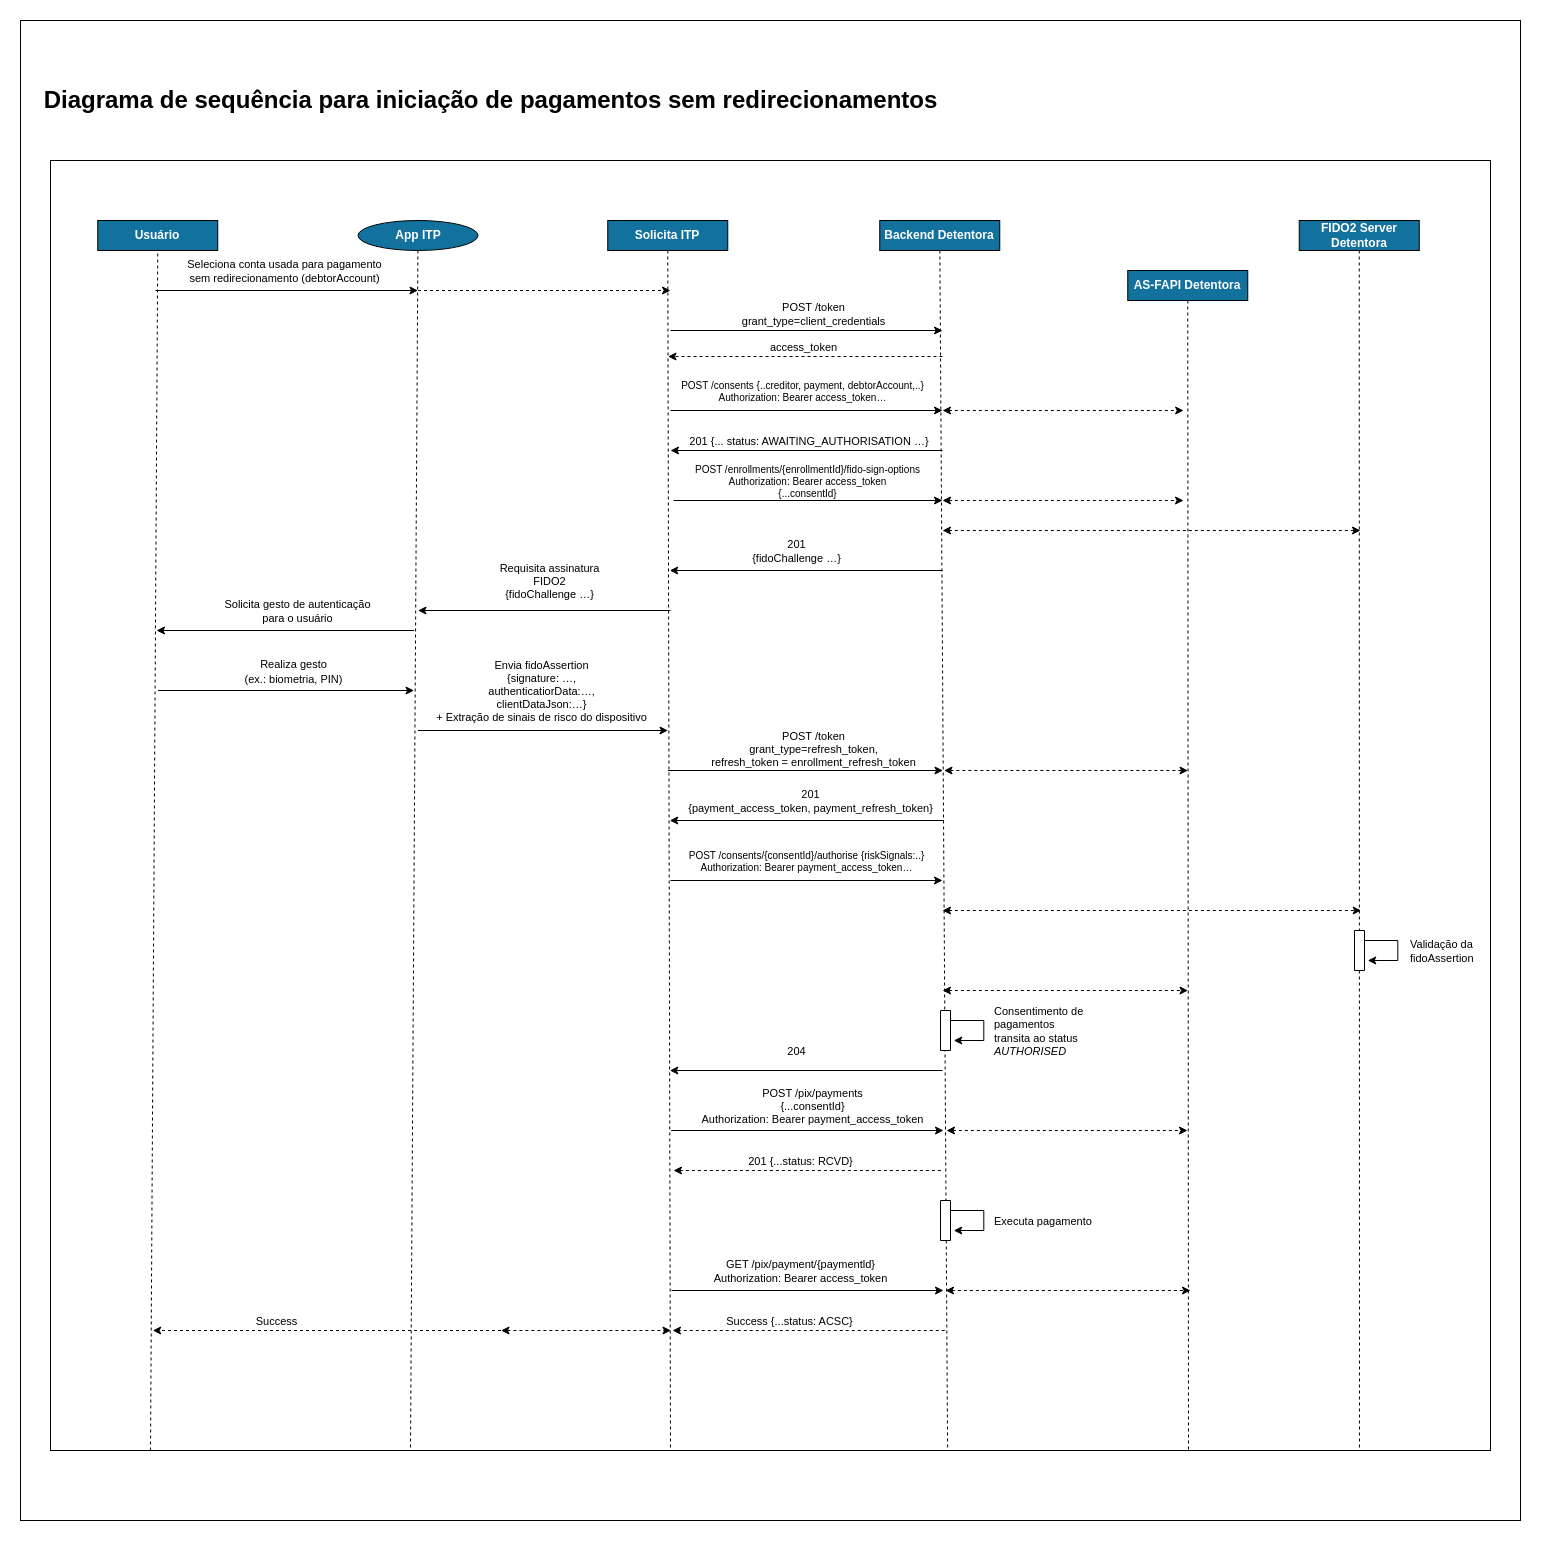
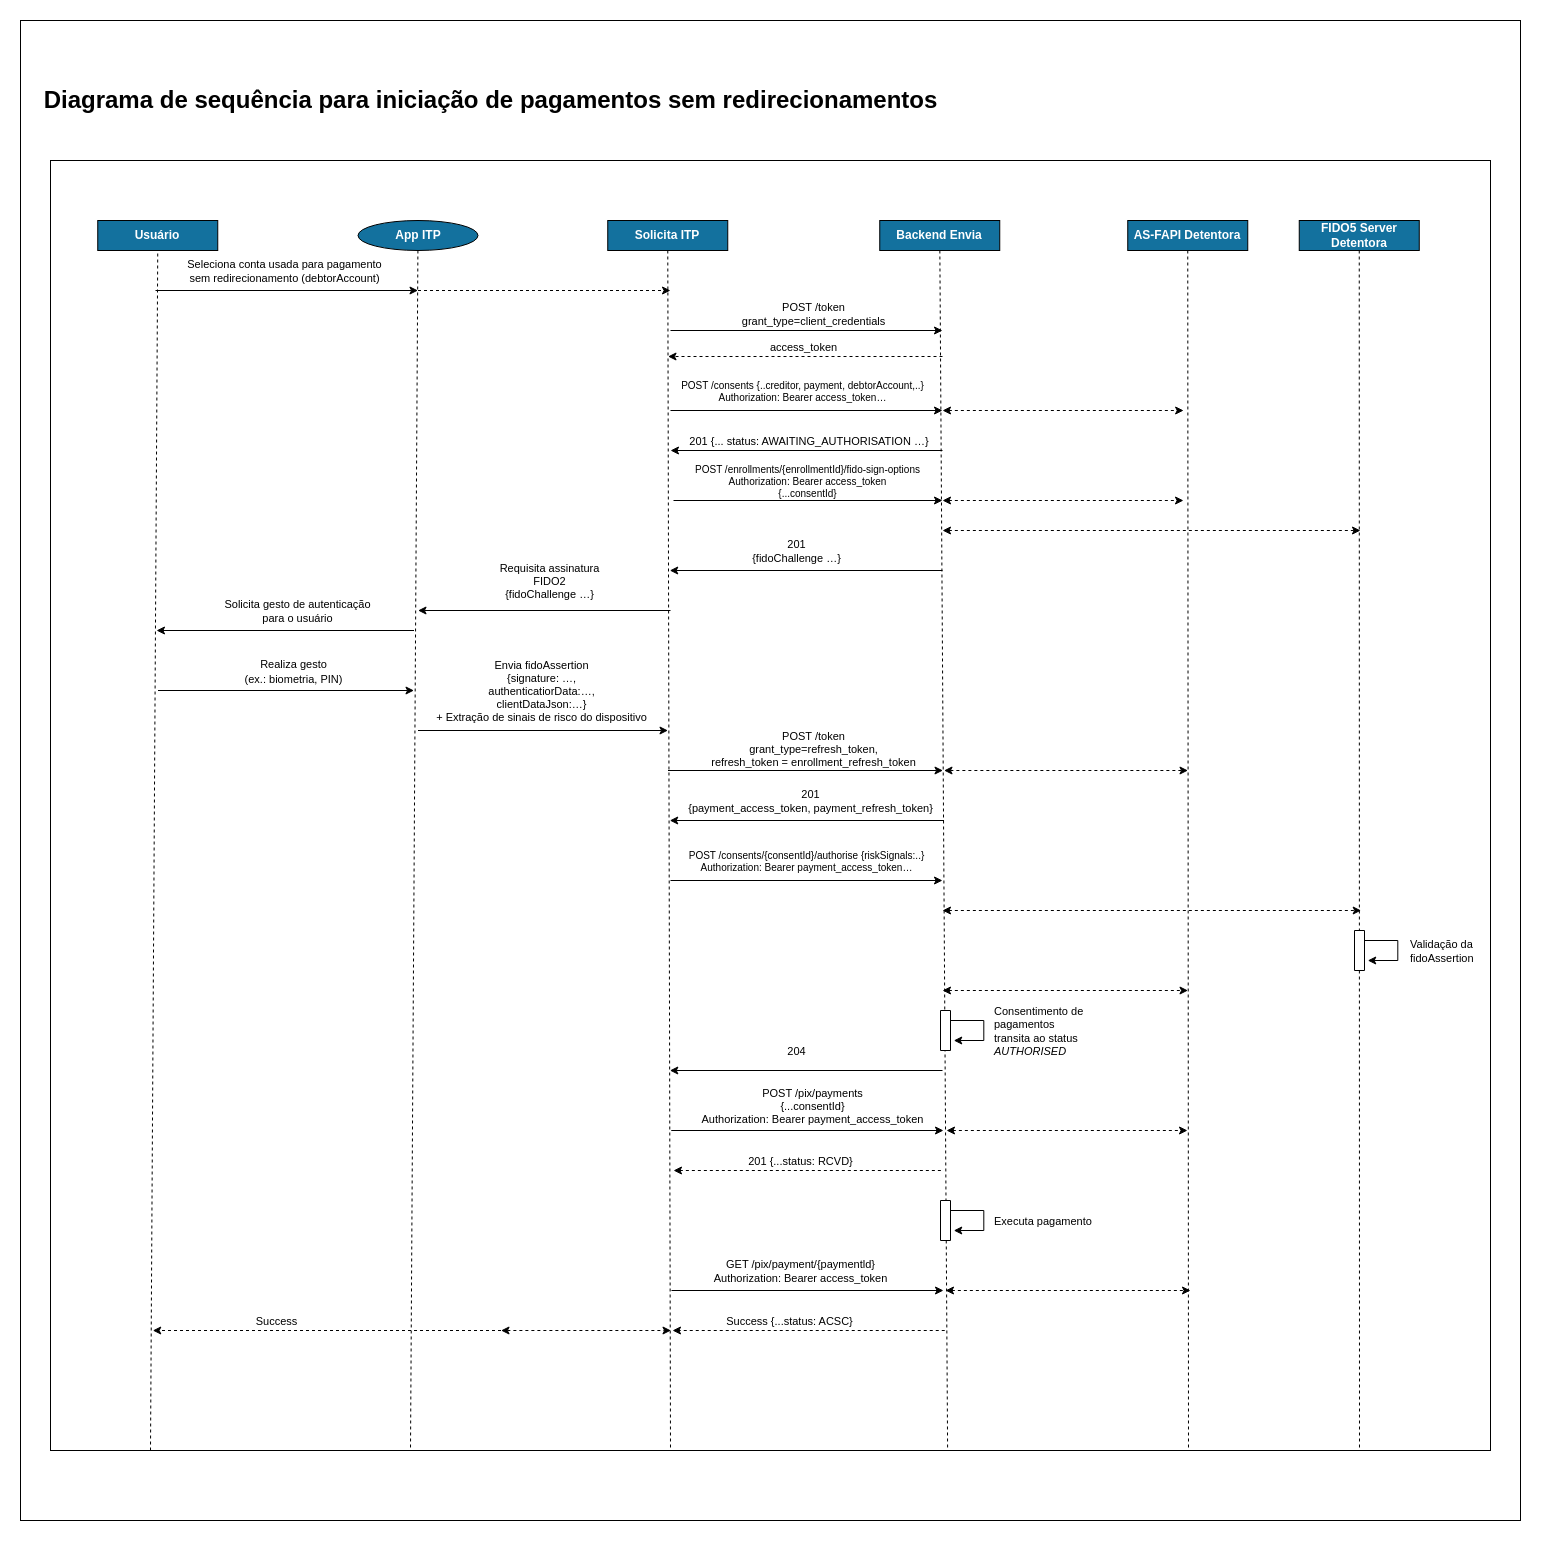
(940, 236) -> (940, 236)
(1360, 236) -> (1360, 236)
(1188, 286) -> (1188, 236)
